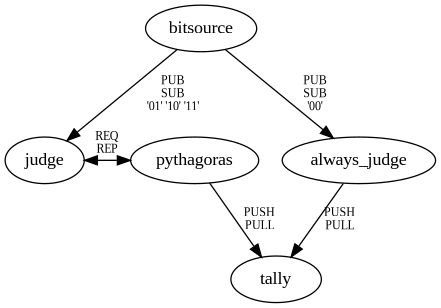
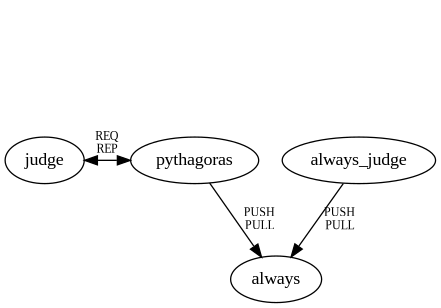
(201, 28) -> none
(276, 279) -> (276, 279)
